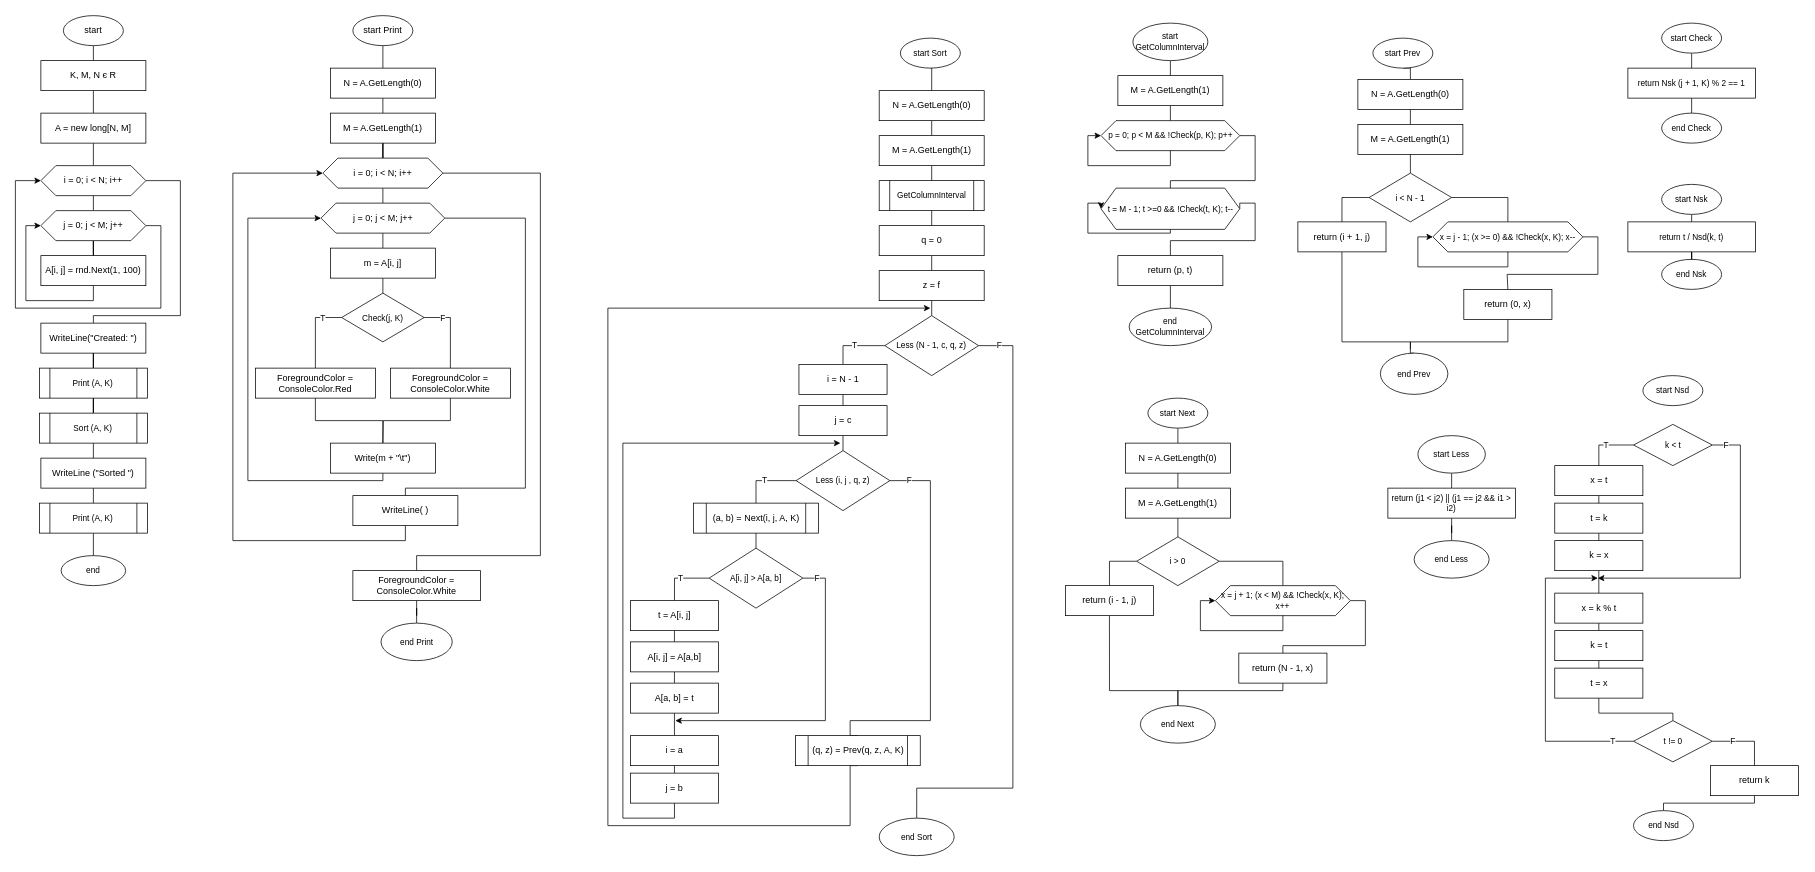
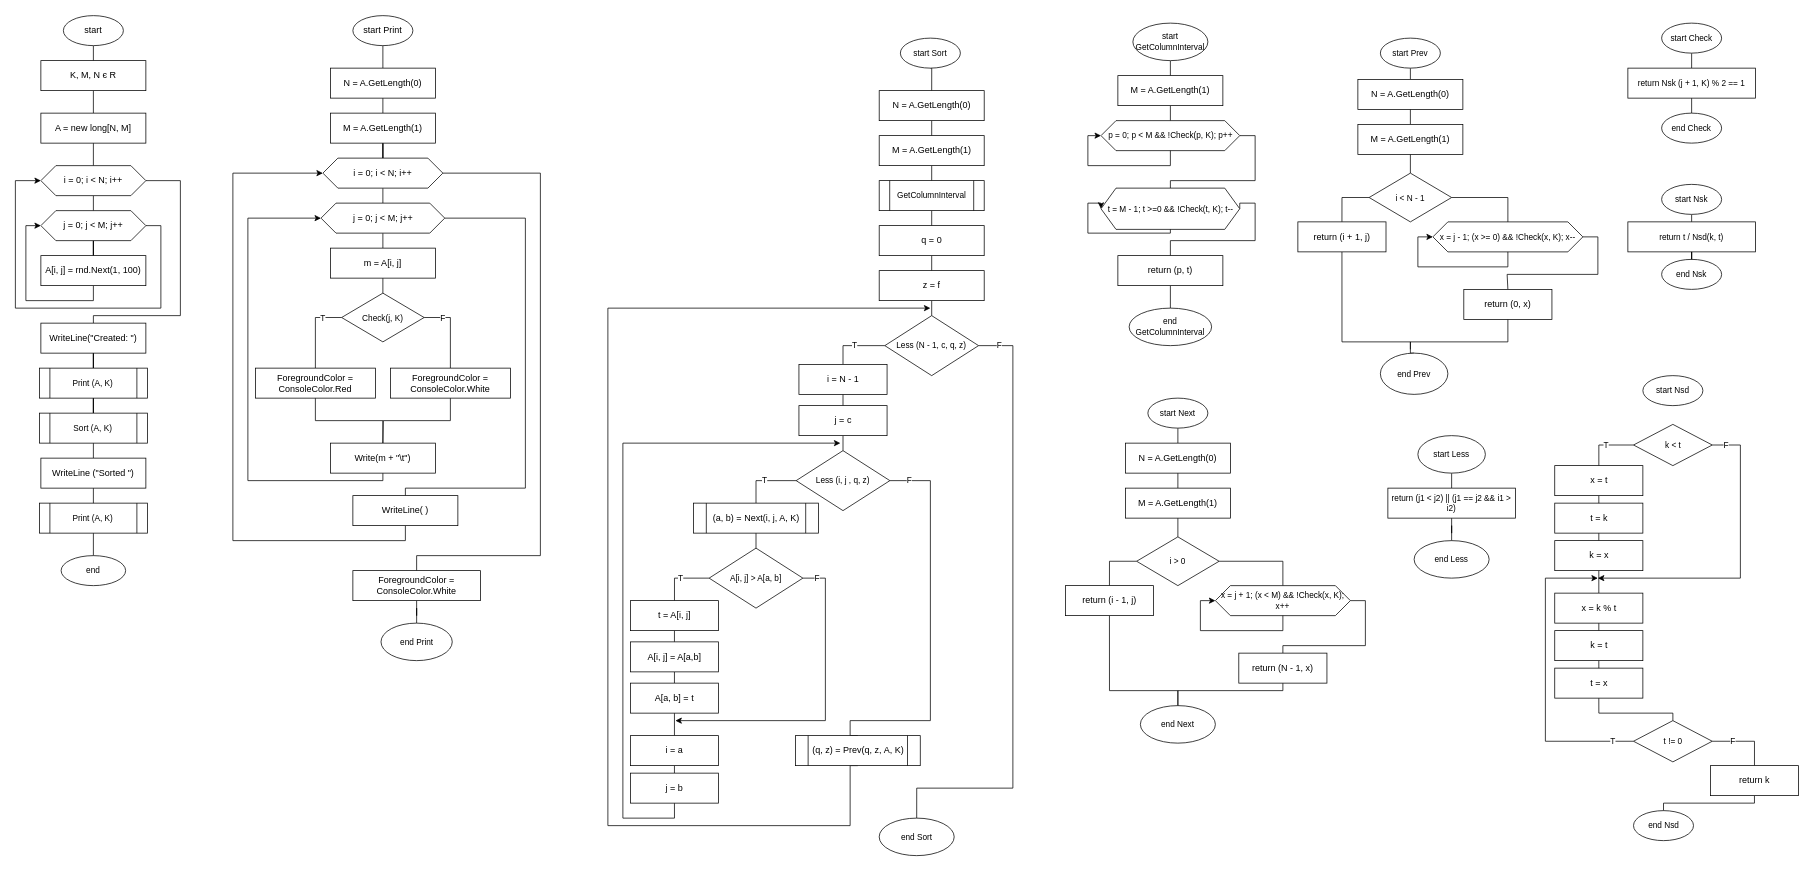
(1403, 53) -> (1410, 53)
